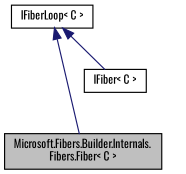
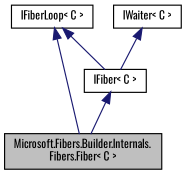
none -> (147, 17)
none -> (98, 118)
